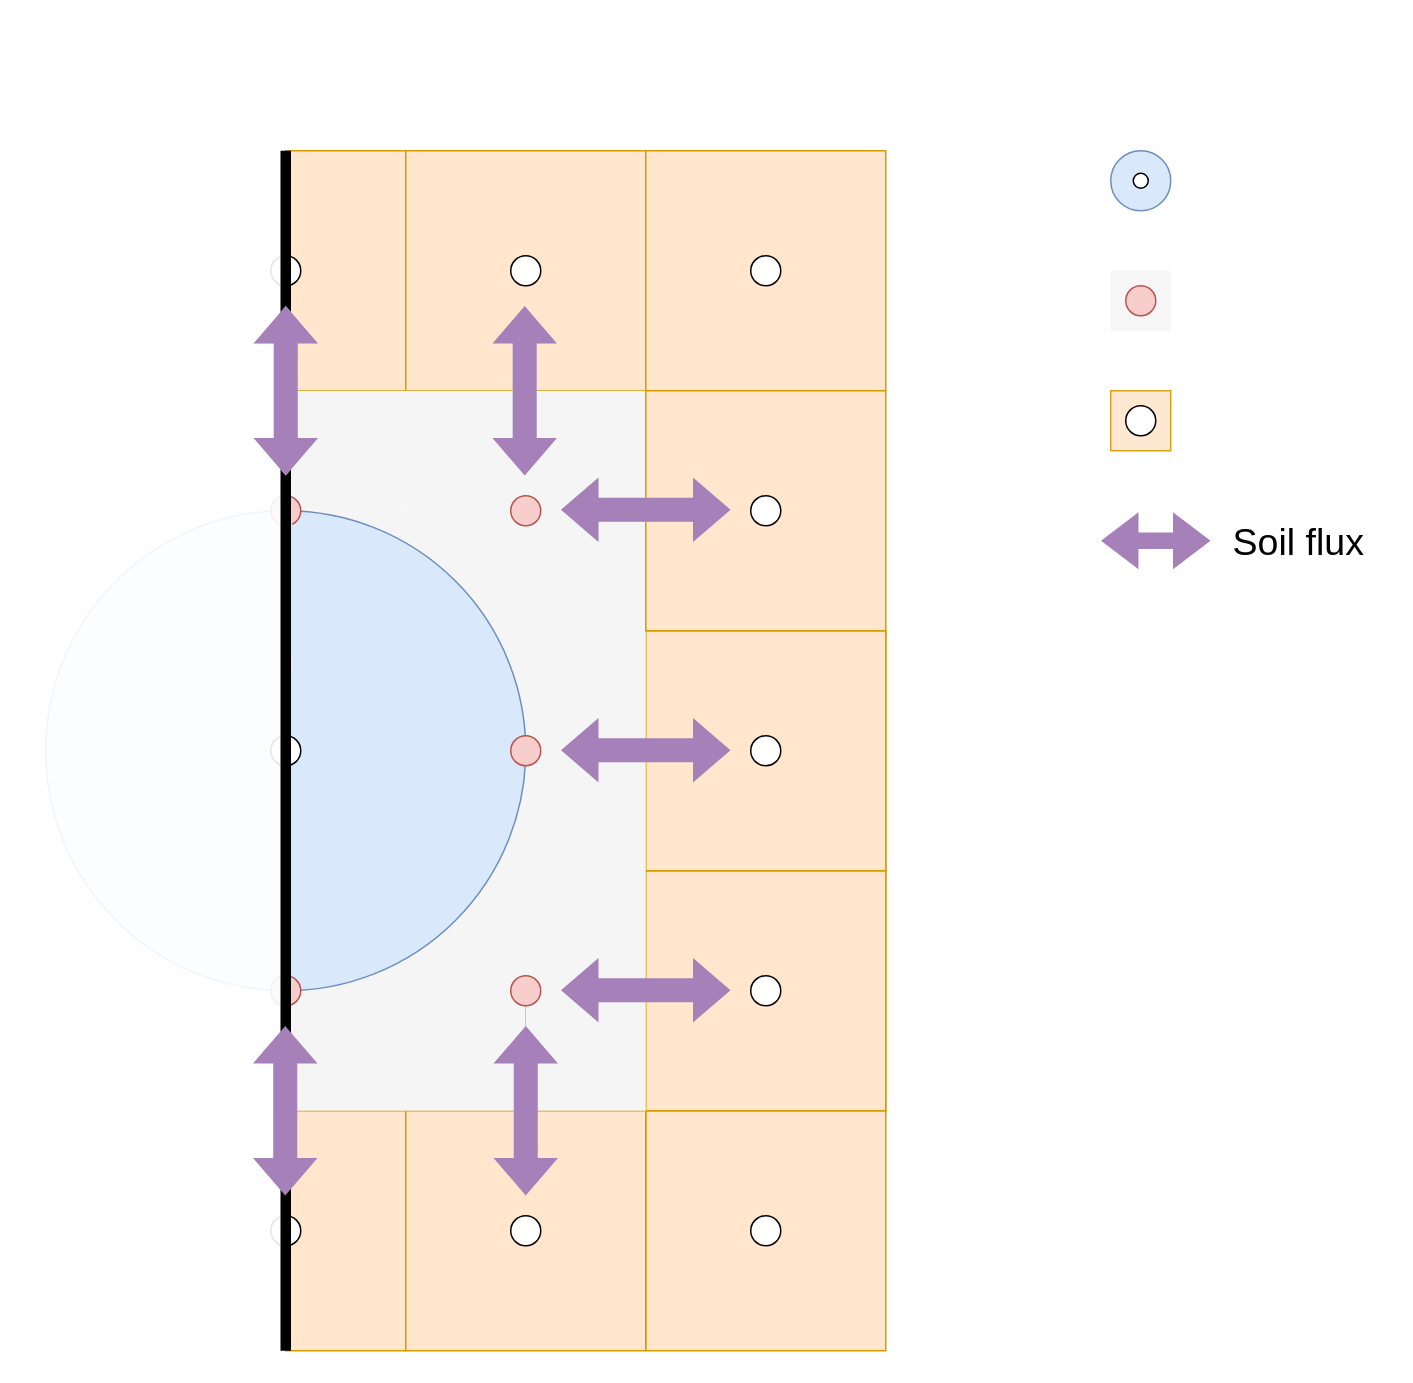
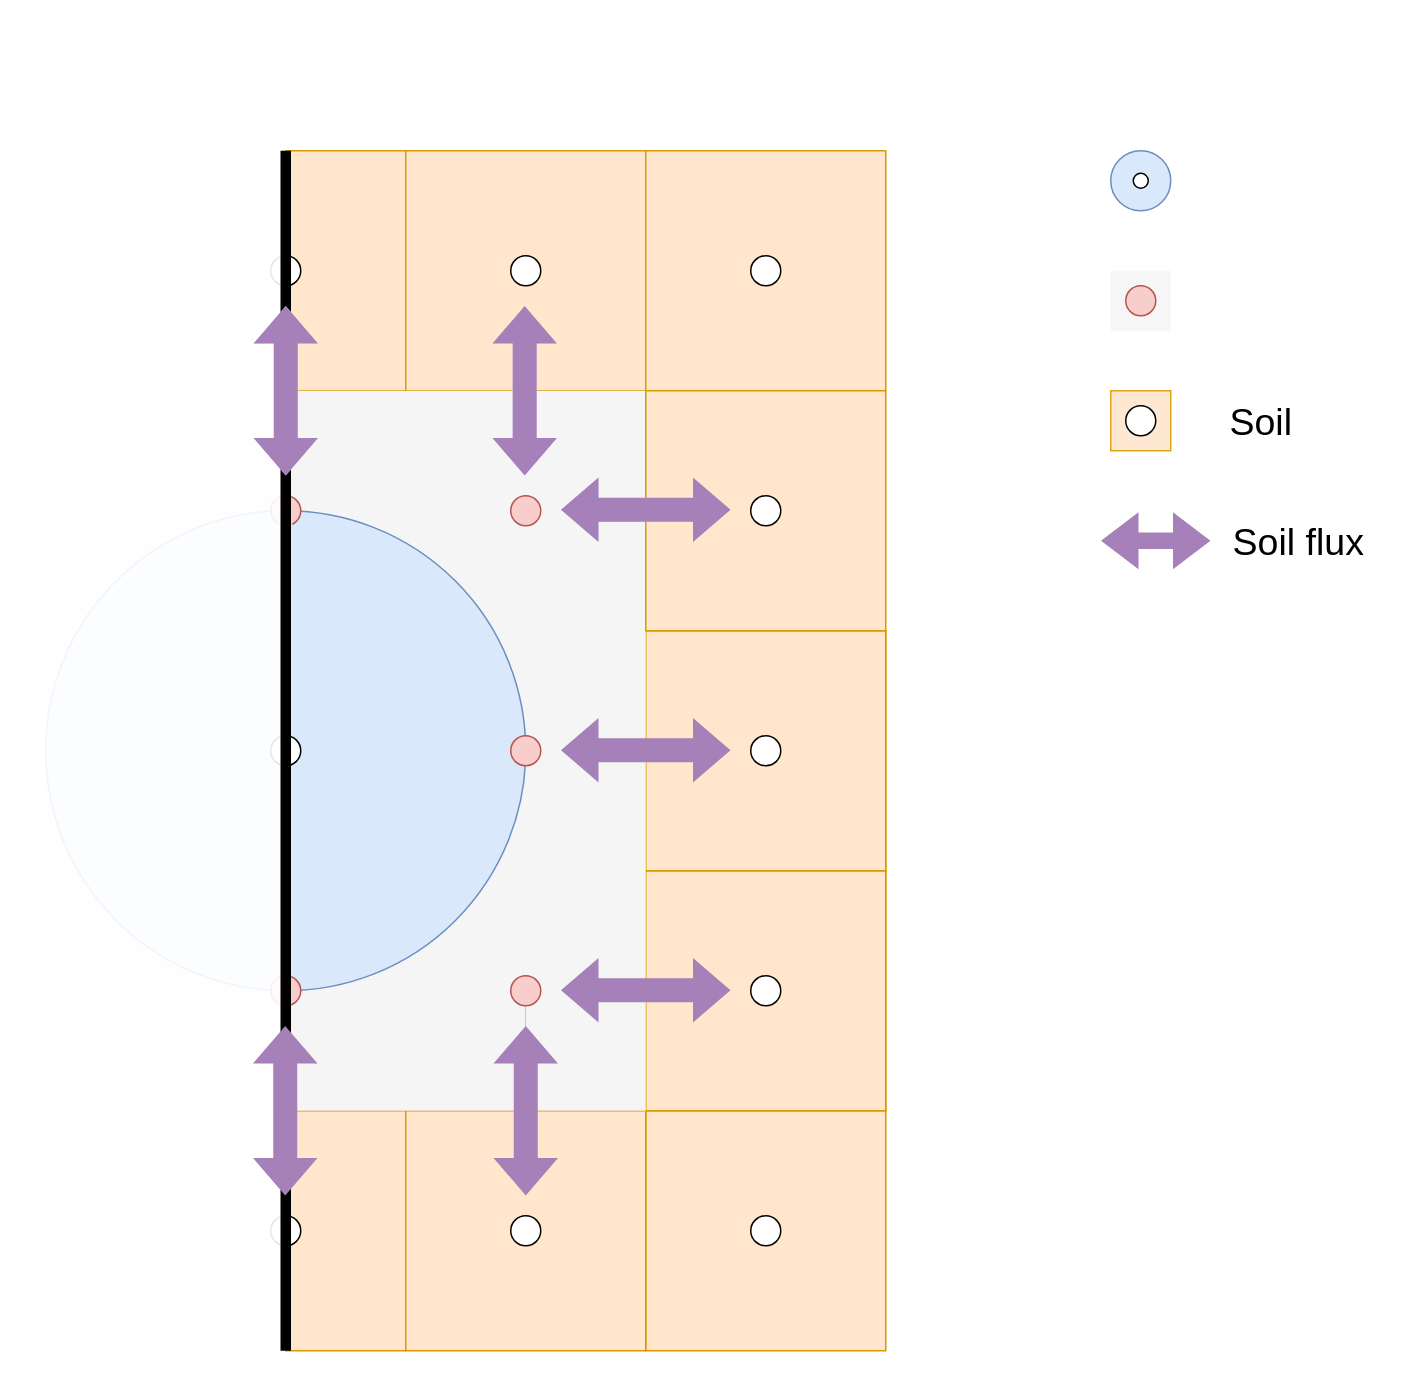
none -> (1261, 421)
